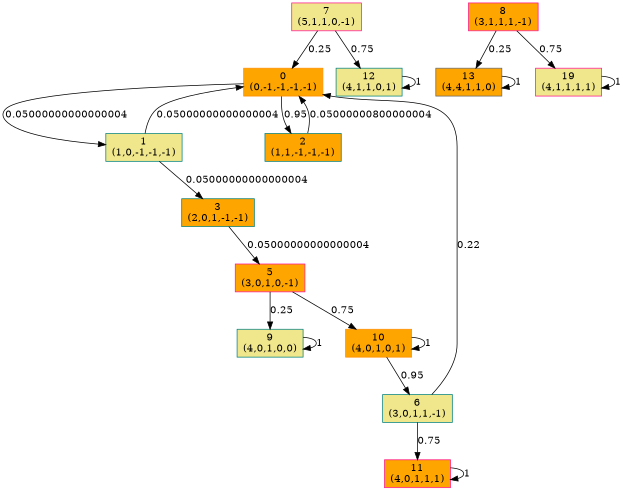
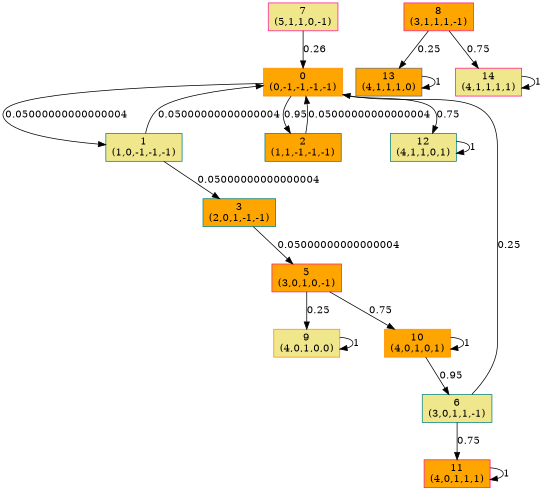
(346, 46) -> (425, 104)
(320, 50) -> (315, 50)
(469, 82) -> (389, 82)
(569, 82) -> (489, 82)
(371, 115) -> (369, 115)
(469, 245) -> (509, 245)
(270, 343) -> (307, 343)
